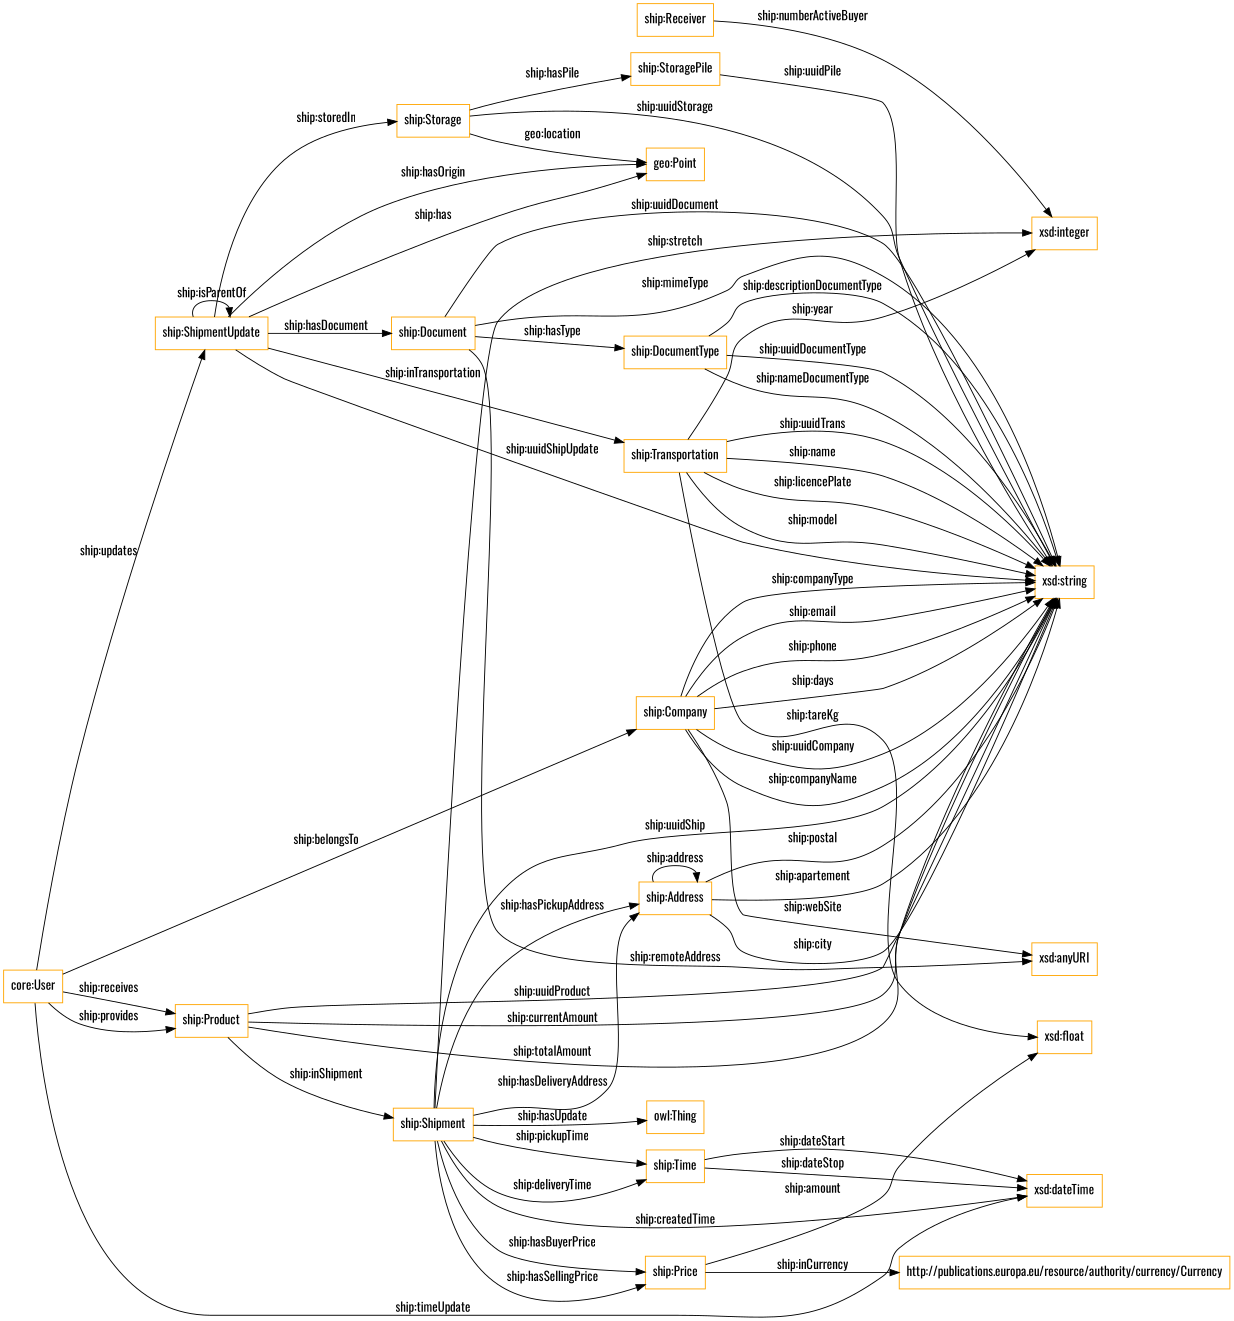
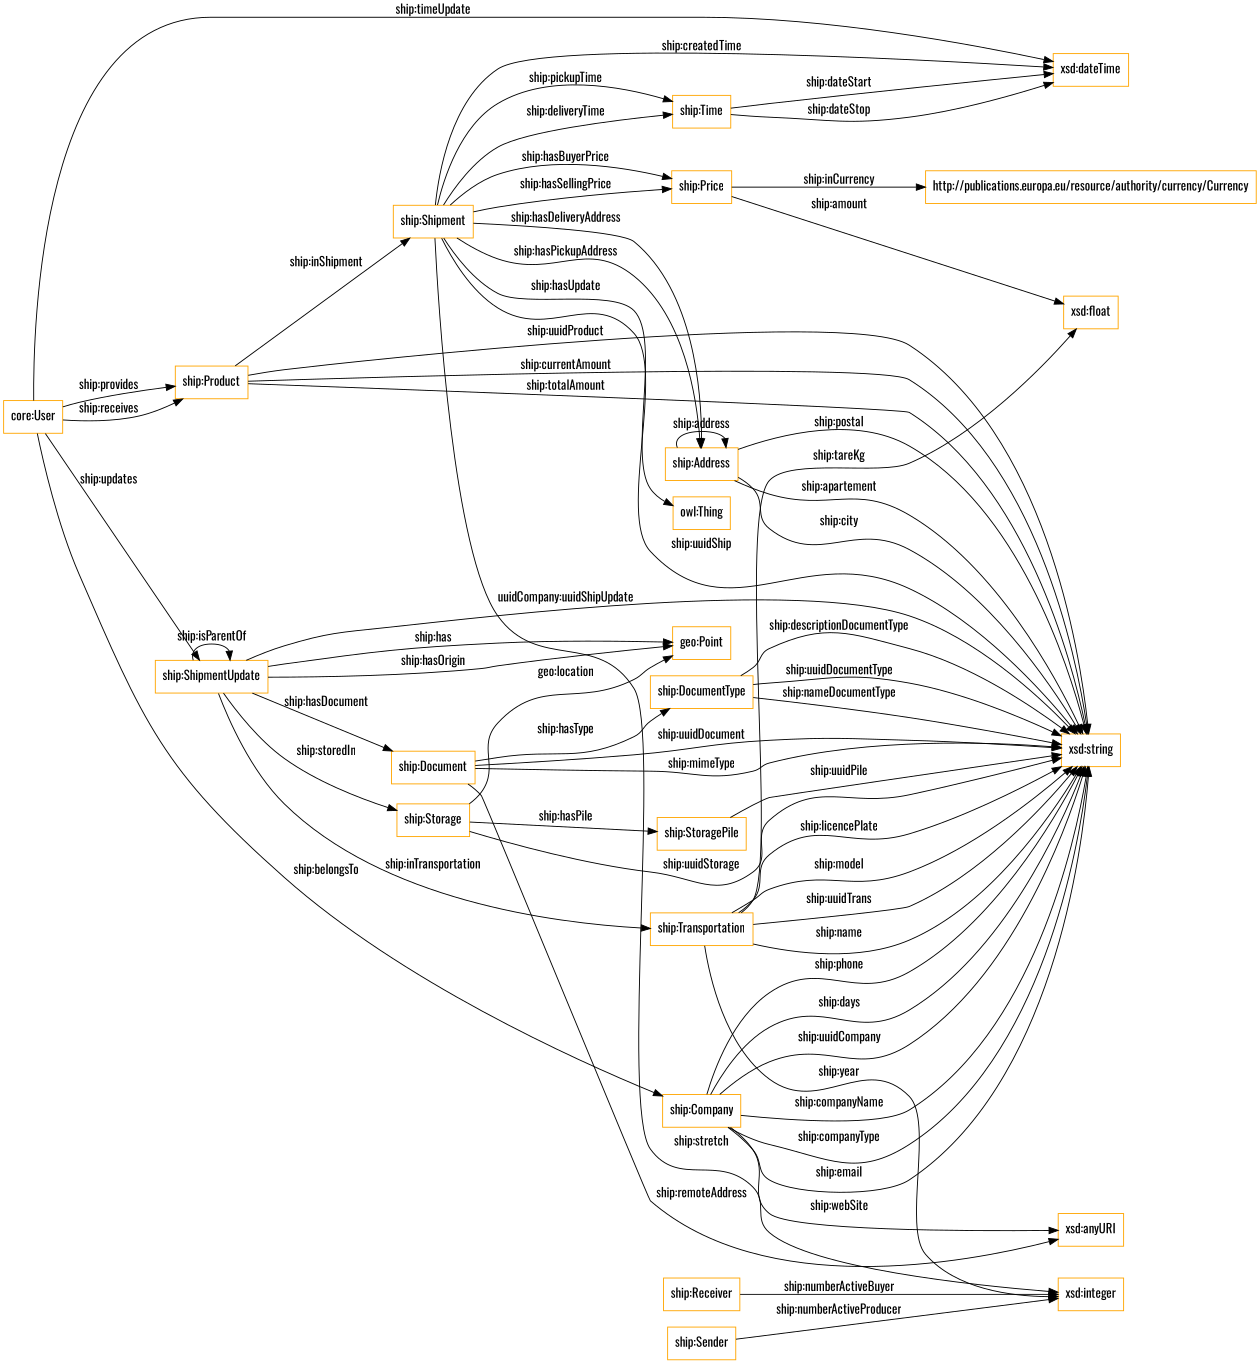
(553, 450) -> (566, 598)
none -> (702, 1343)
